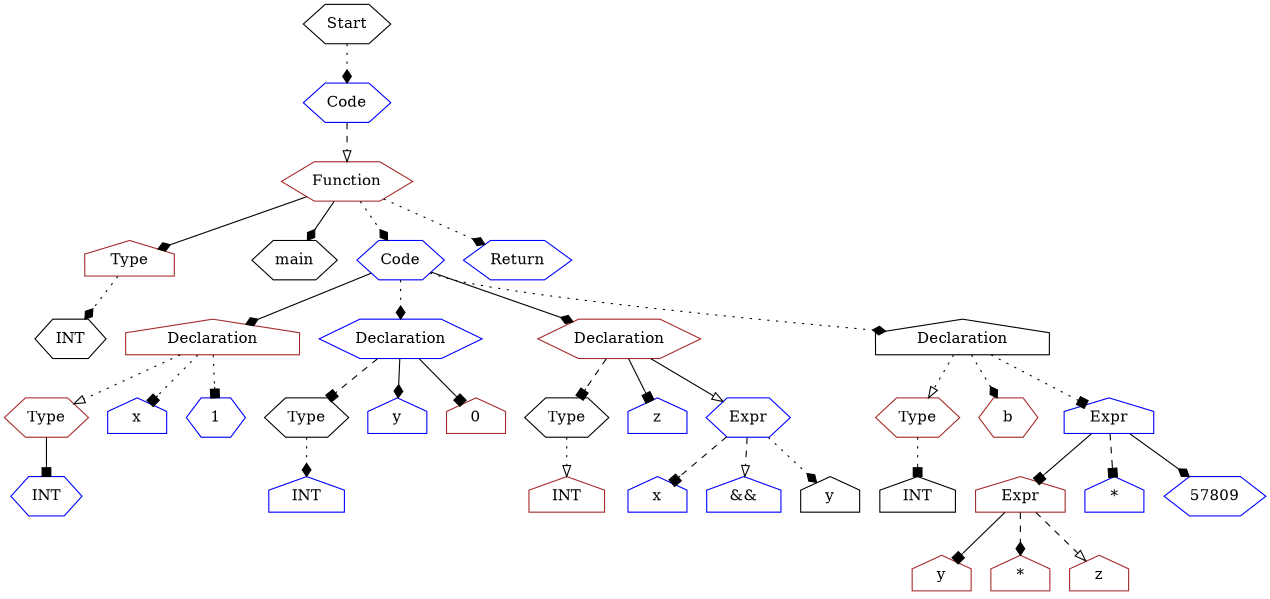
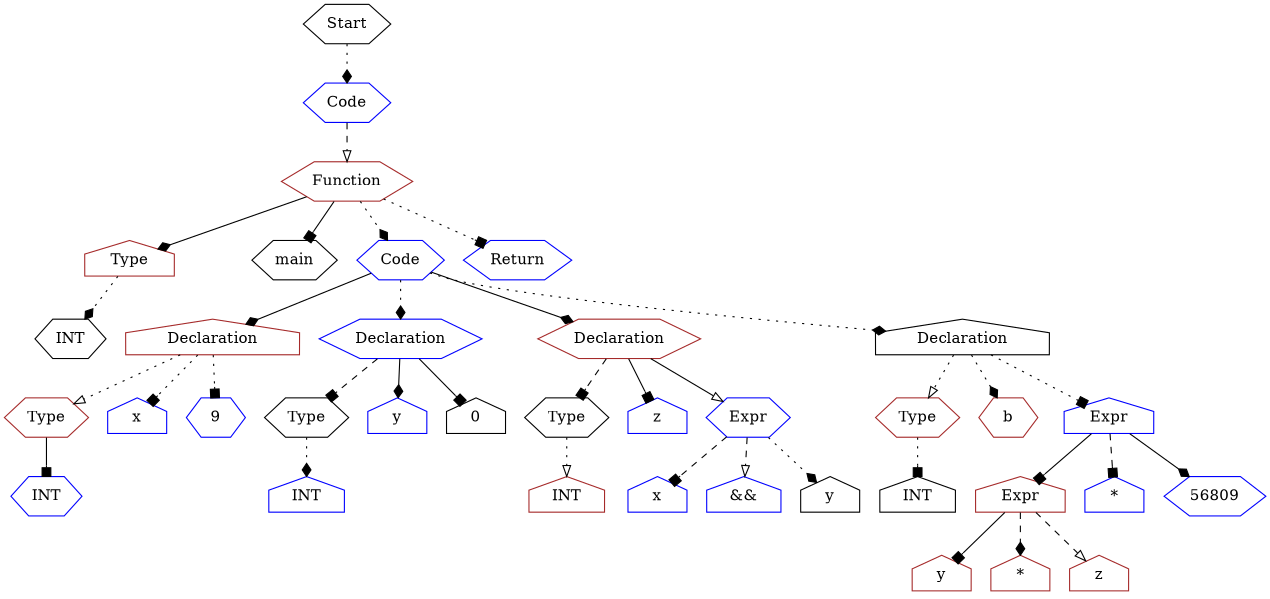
(324, 216) -> (324, 216)
(429, 219) -> (429, 219)
(216, 418) -> (216, 418)
(476, 418) -> (476, 418)
(1215, 496) -> (1215, 496)
